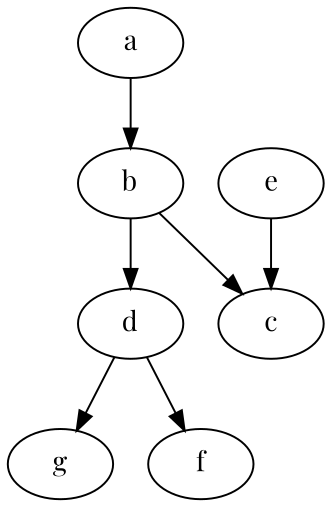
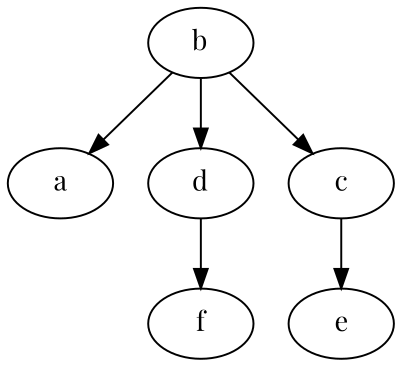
(131, 104) -> (138, 106)
(271, 244) -> (341, 244)
(60, 464) -> none
